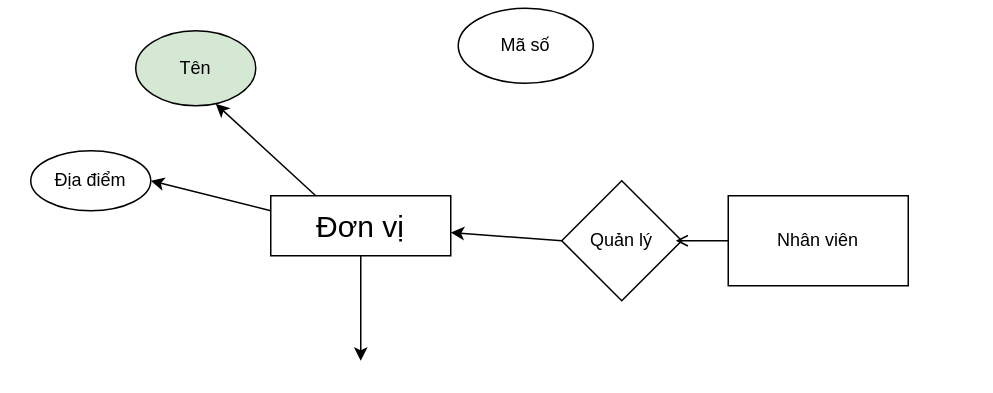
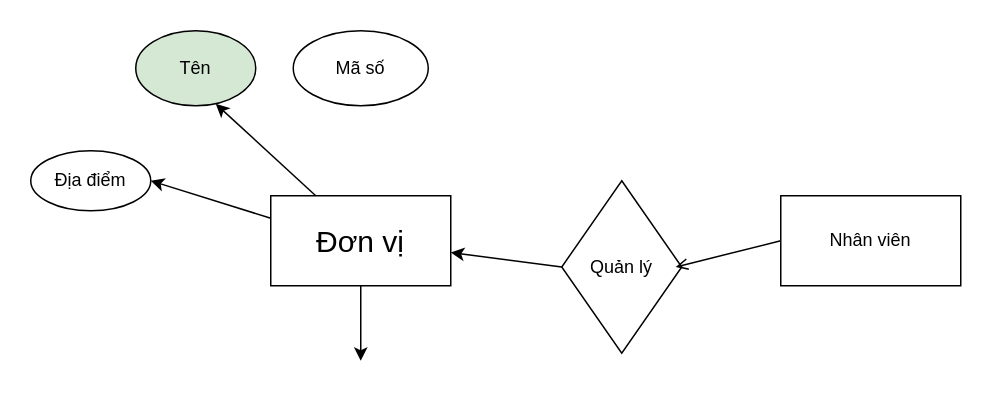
(526, 46) -> (361, 68)
(361, 226) -> (361, 241)
(622, 241) -> (622, 267)
(818, 241) -> (871, 241)
